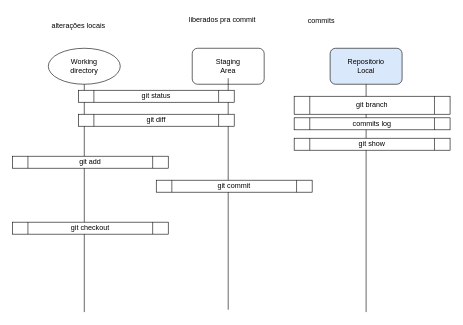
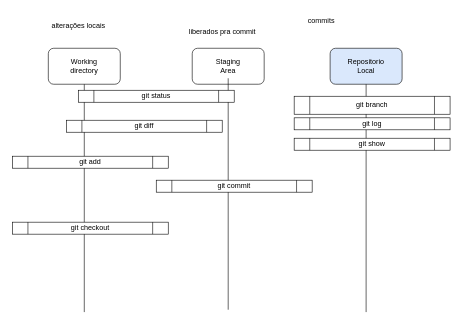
(222, 20) -> (222, 32)
(84, 66) -> (84, 66)
(156, 120) -> (144, 126)
(372, 124) -> (372, 124)
